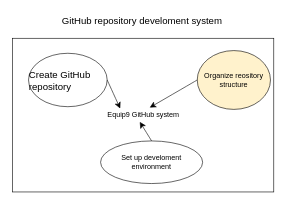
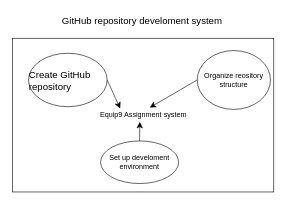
(234, 80) -> (234, 80)
(143, 115) -> (143, 115)
(152, 162) -> (140, 162)
